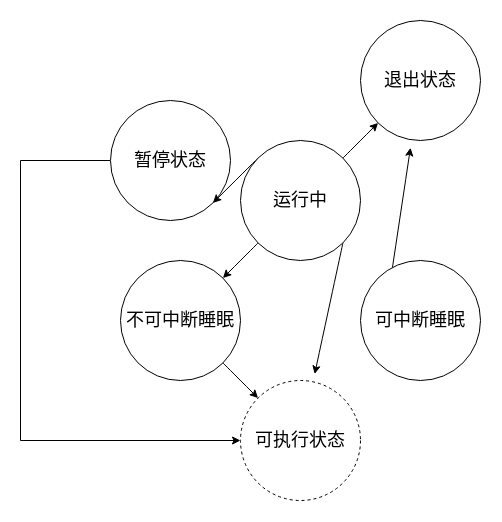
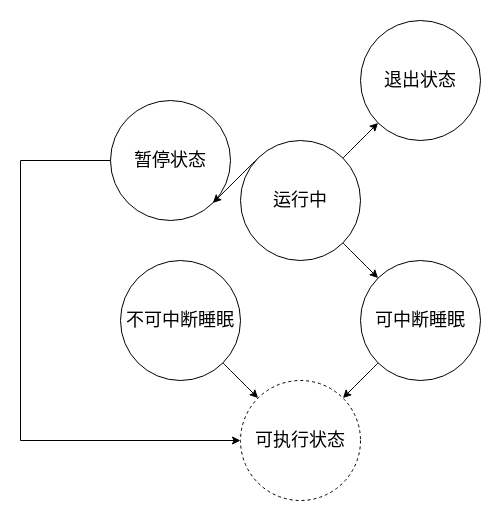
(401, 211) -> (362, 379)
(242, 259) -> none
(329, 306) -> (359, 259)
